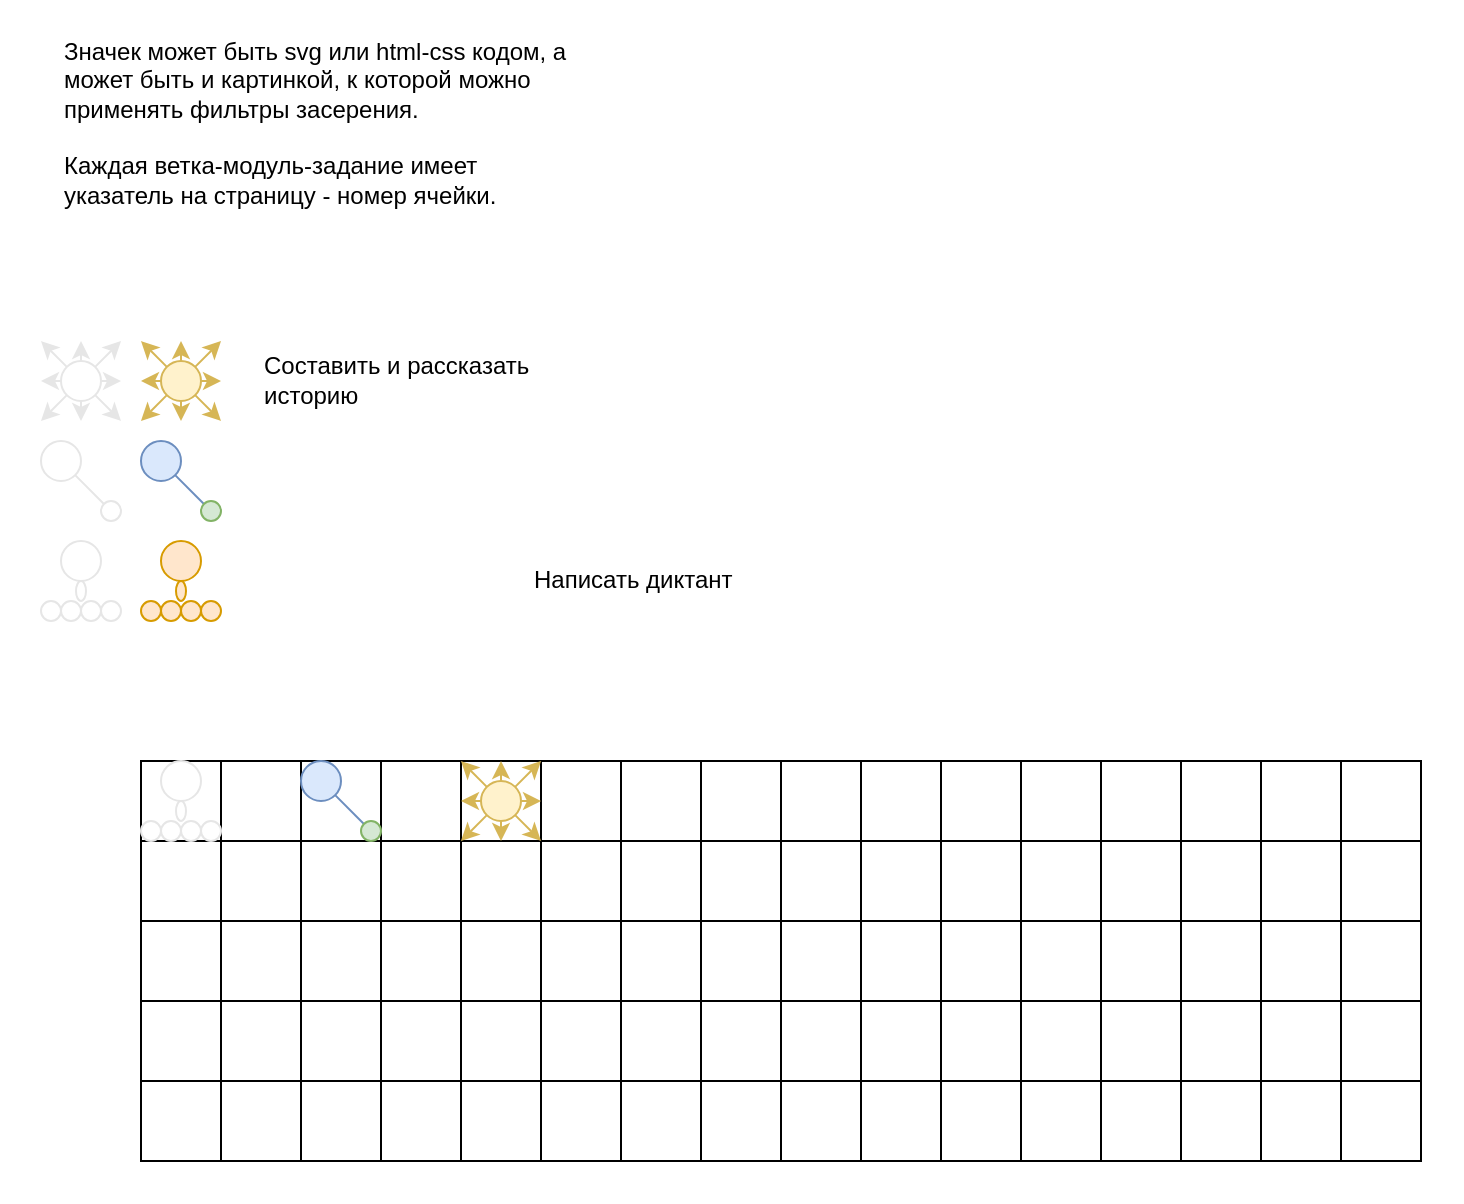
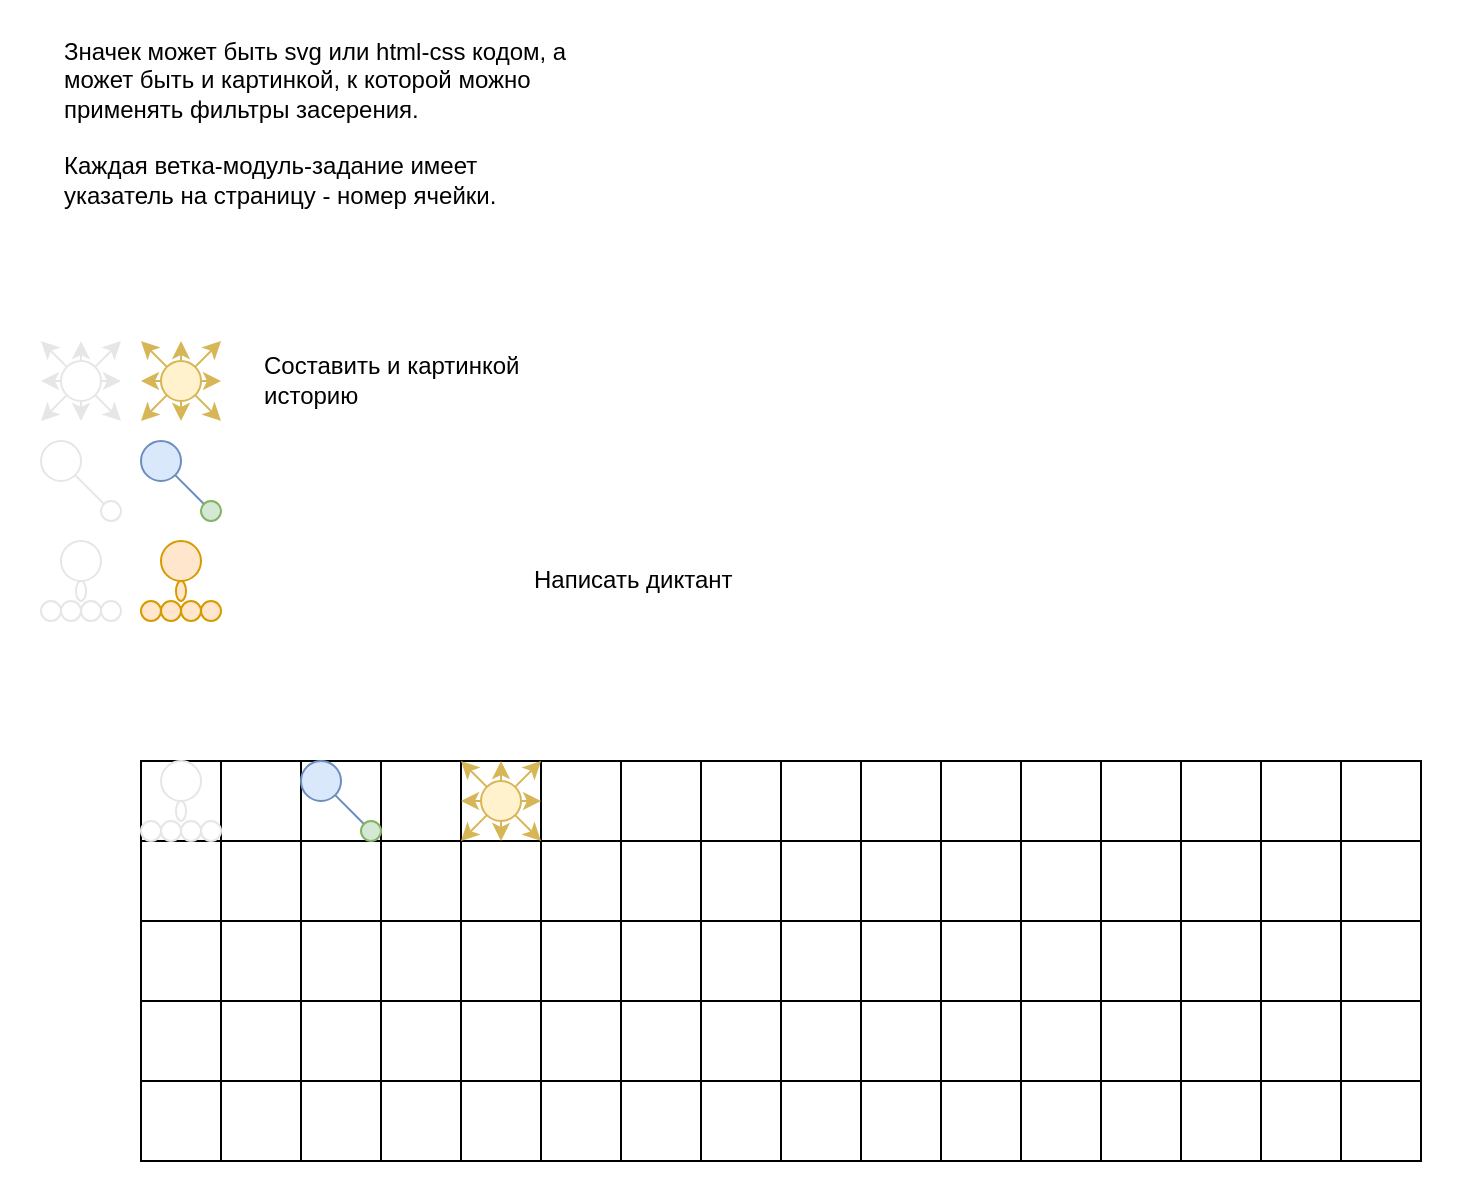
(403, 381) -> (403, 381)
